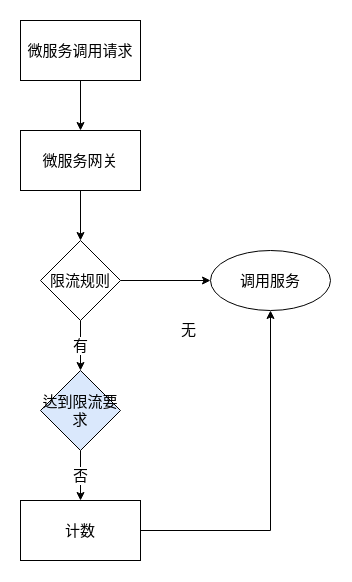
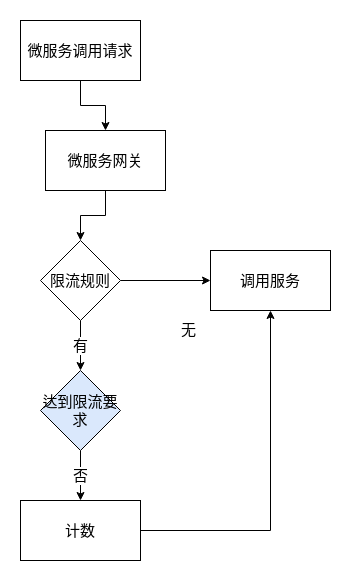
(81, 161) -> (106, 161)
(271, 281) -> (271, 281)
